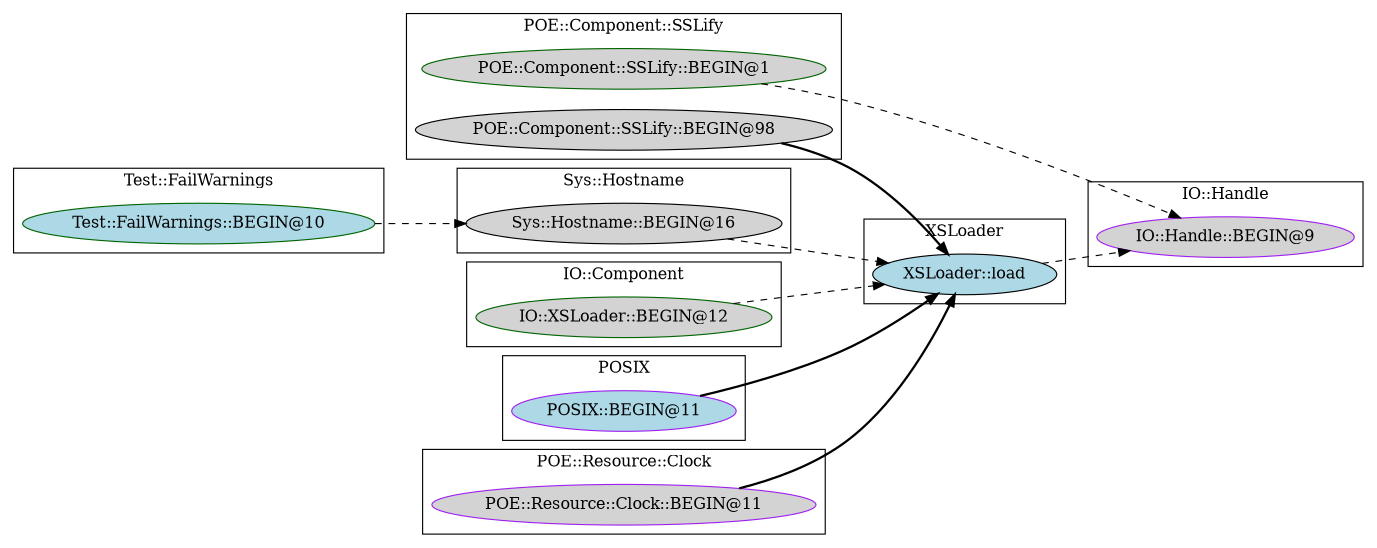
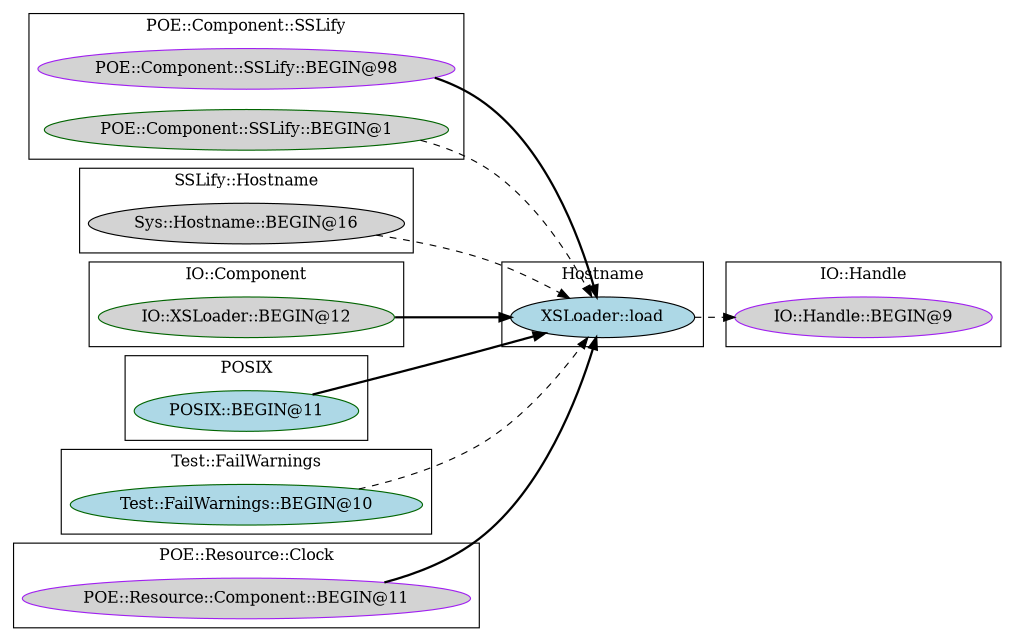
(624, 130) -> (246, 69)
(969, 137) -> (519, 195)
(624, 181) -> (246, 181)
(415, 224) -> (485, 441)
(965, 232) -> (603, 275)
(803, 295) -> (447, 317)
(624, 411) -> (246, 411)
(624, 505) -> (246, 598)
